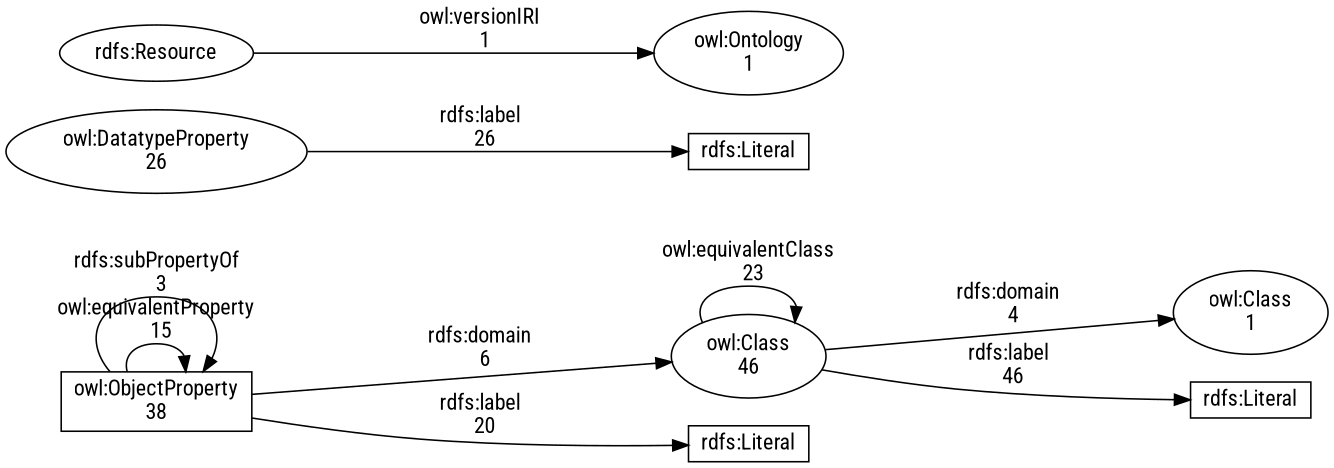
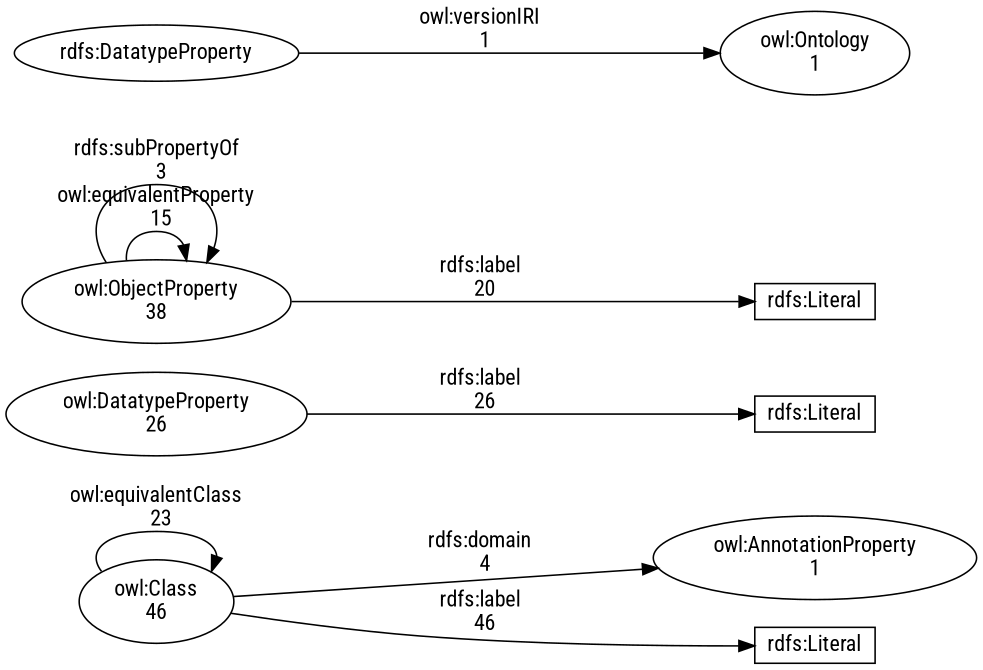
(157, 53) -> (157, 53)
(1251, 312) -> (815, 558)
(454, 379) -> none
(157, 402) -> (157, 302)
